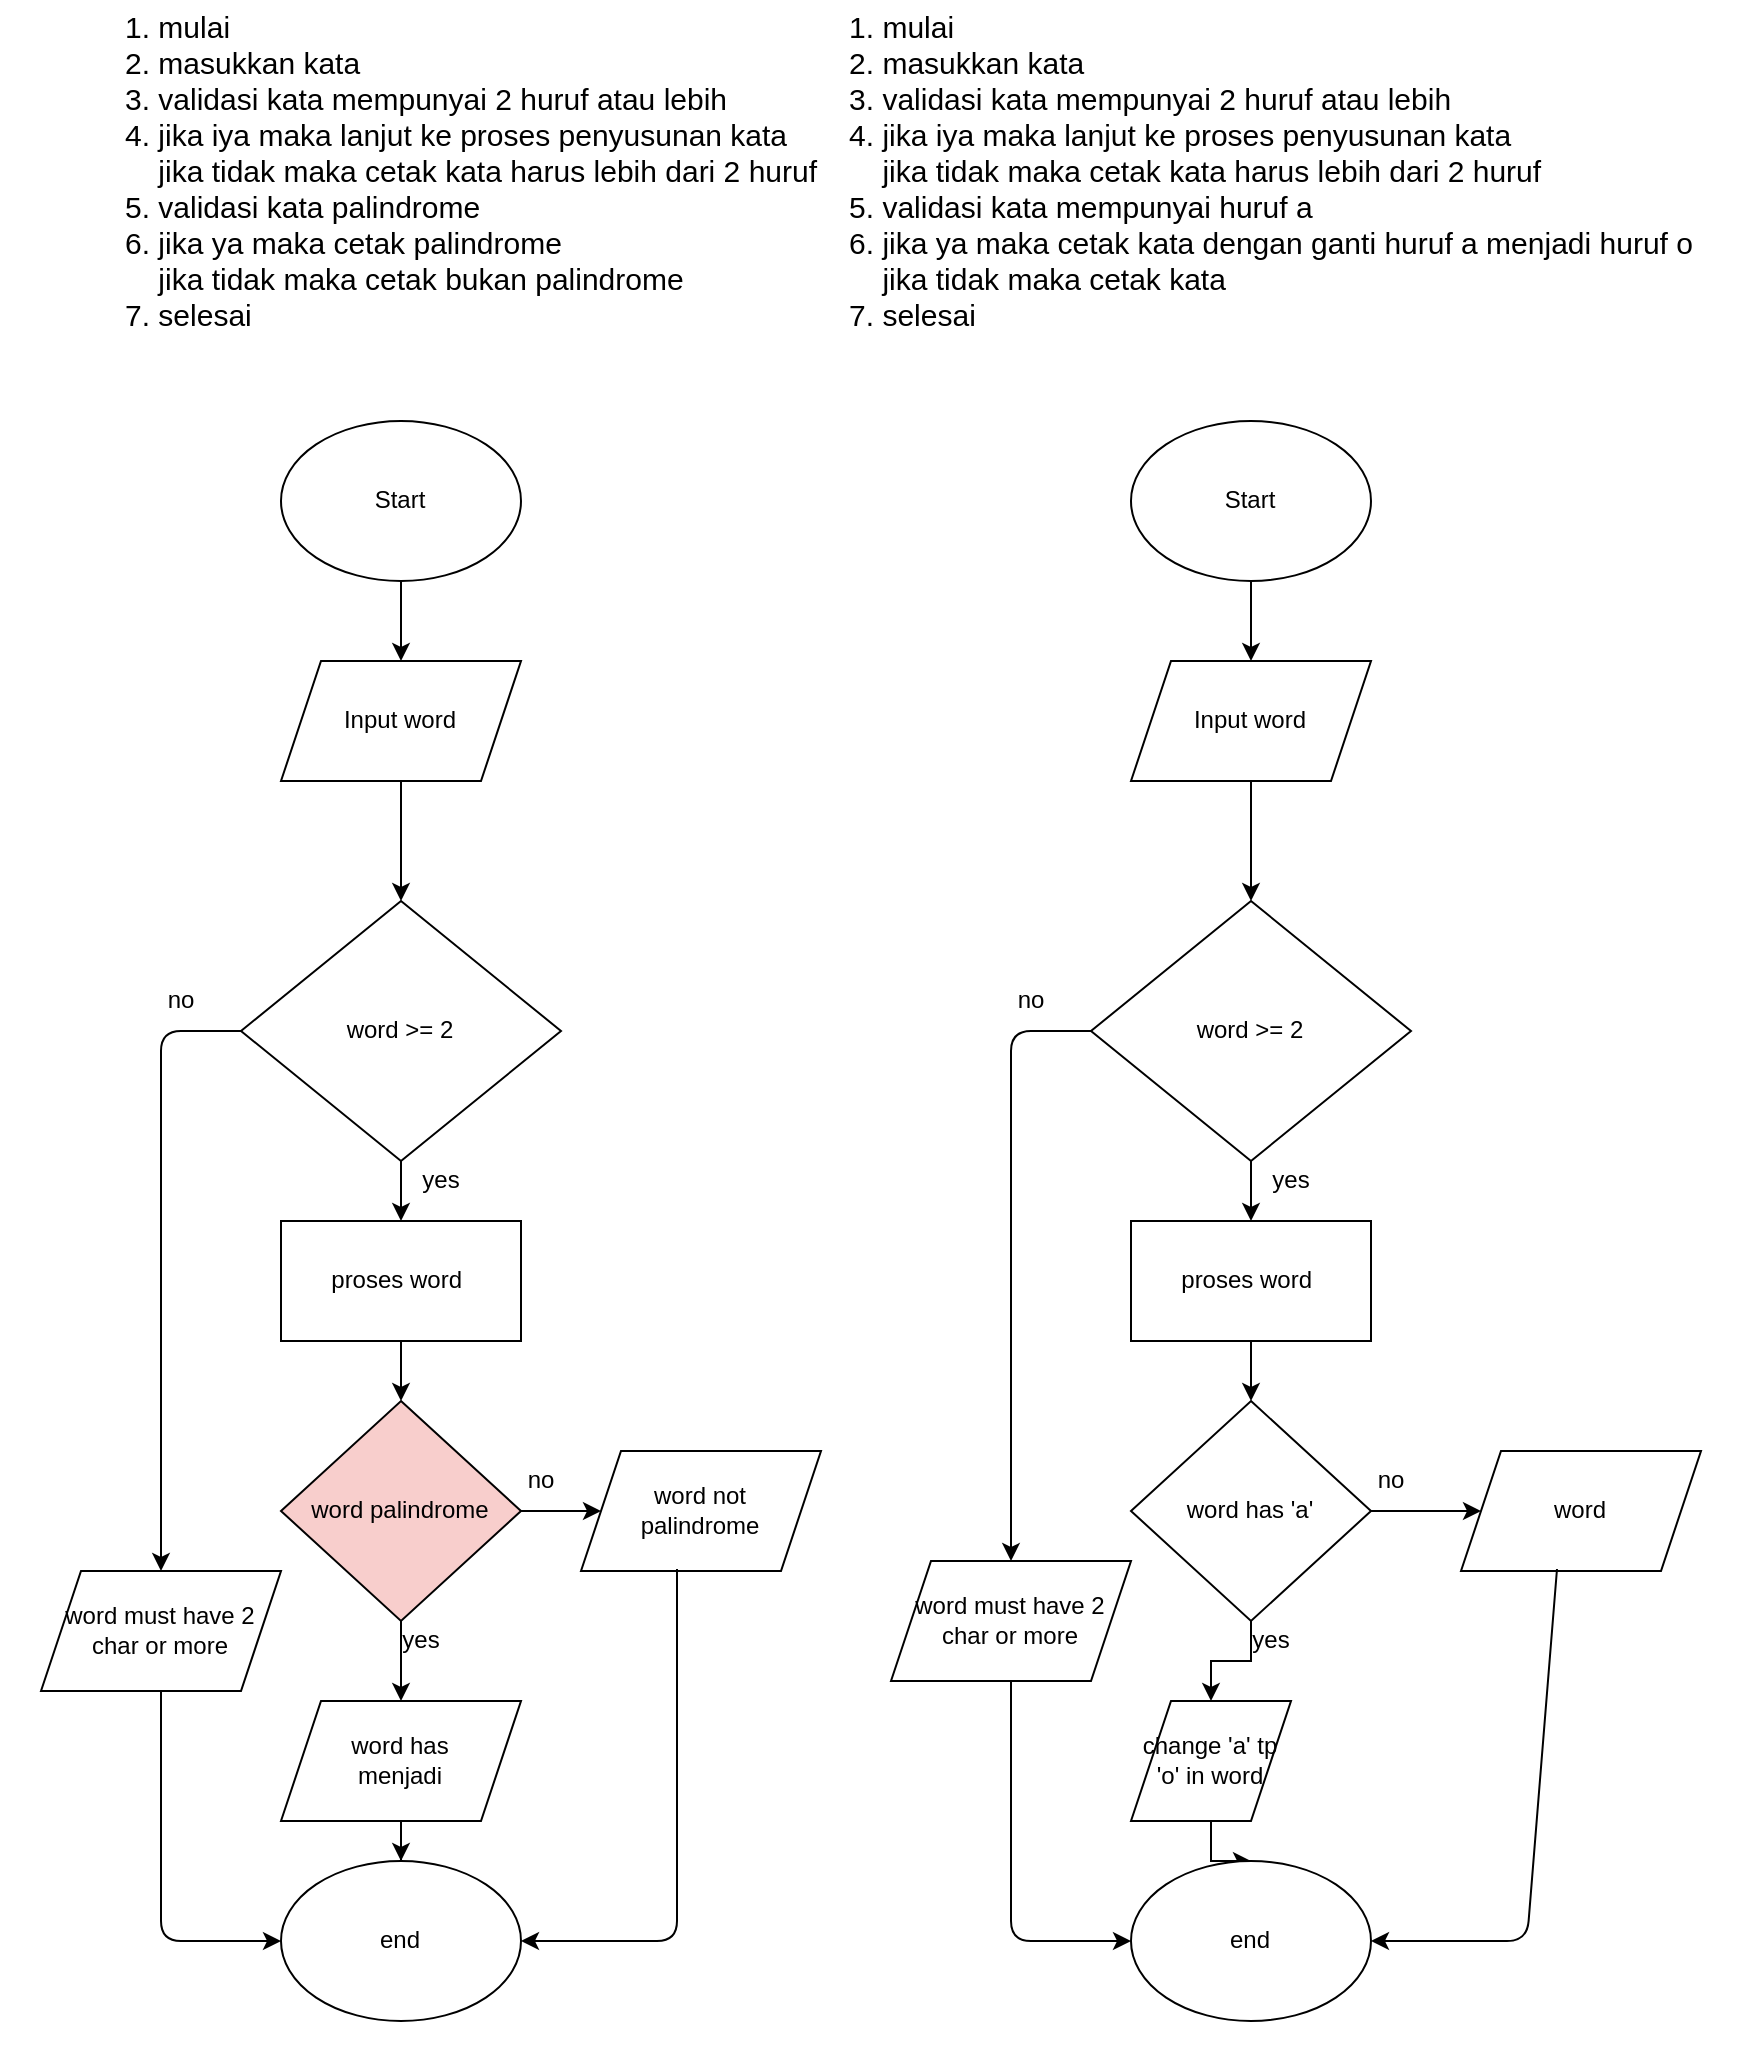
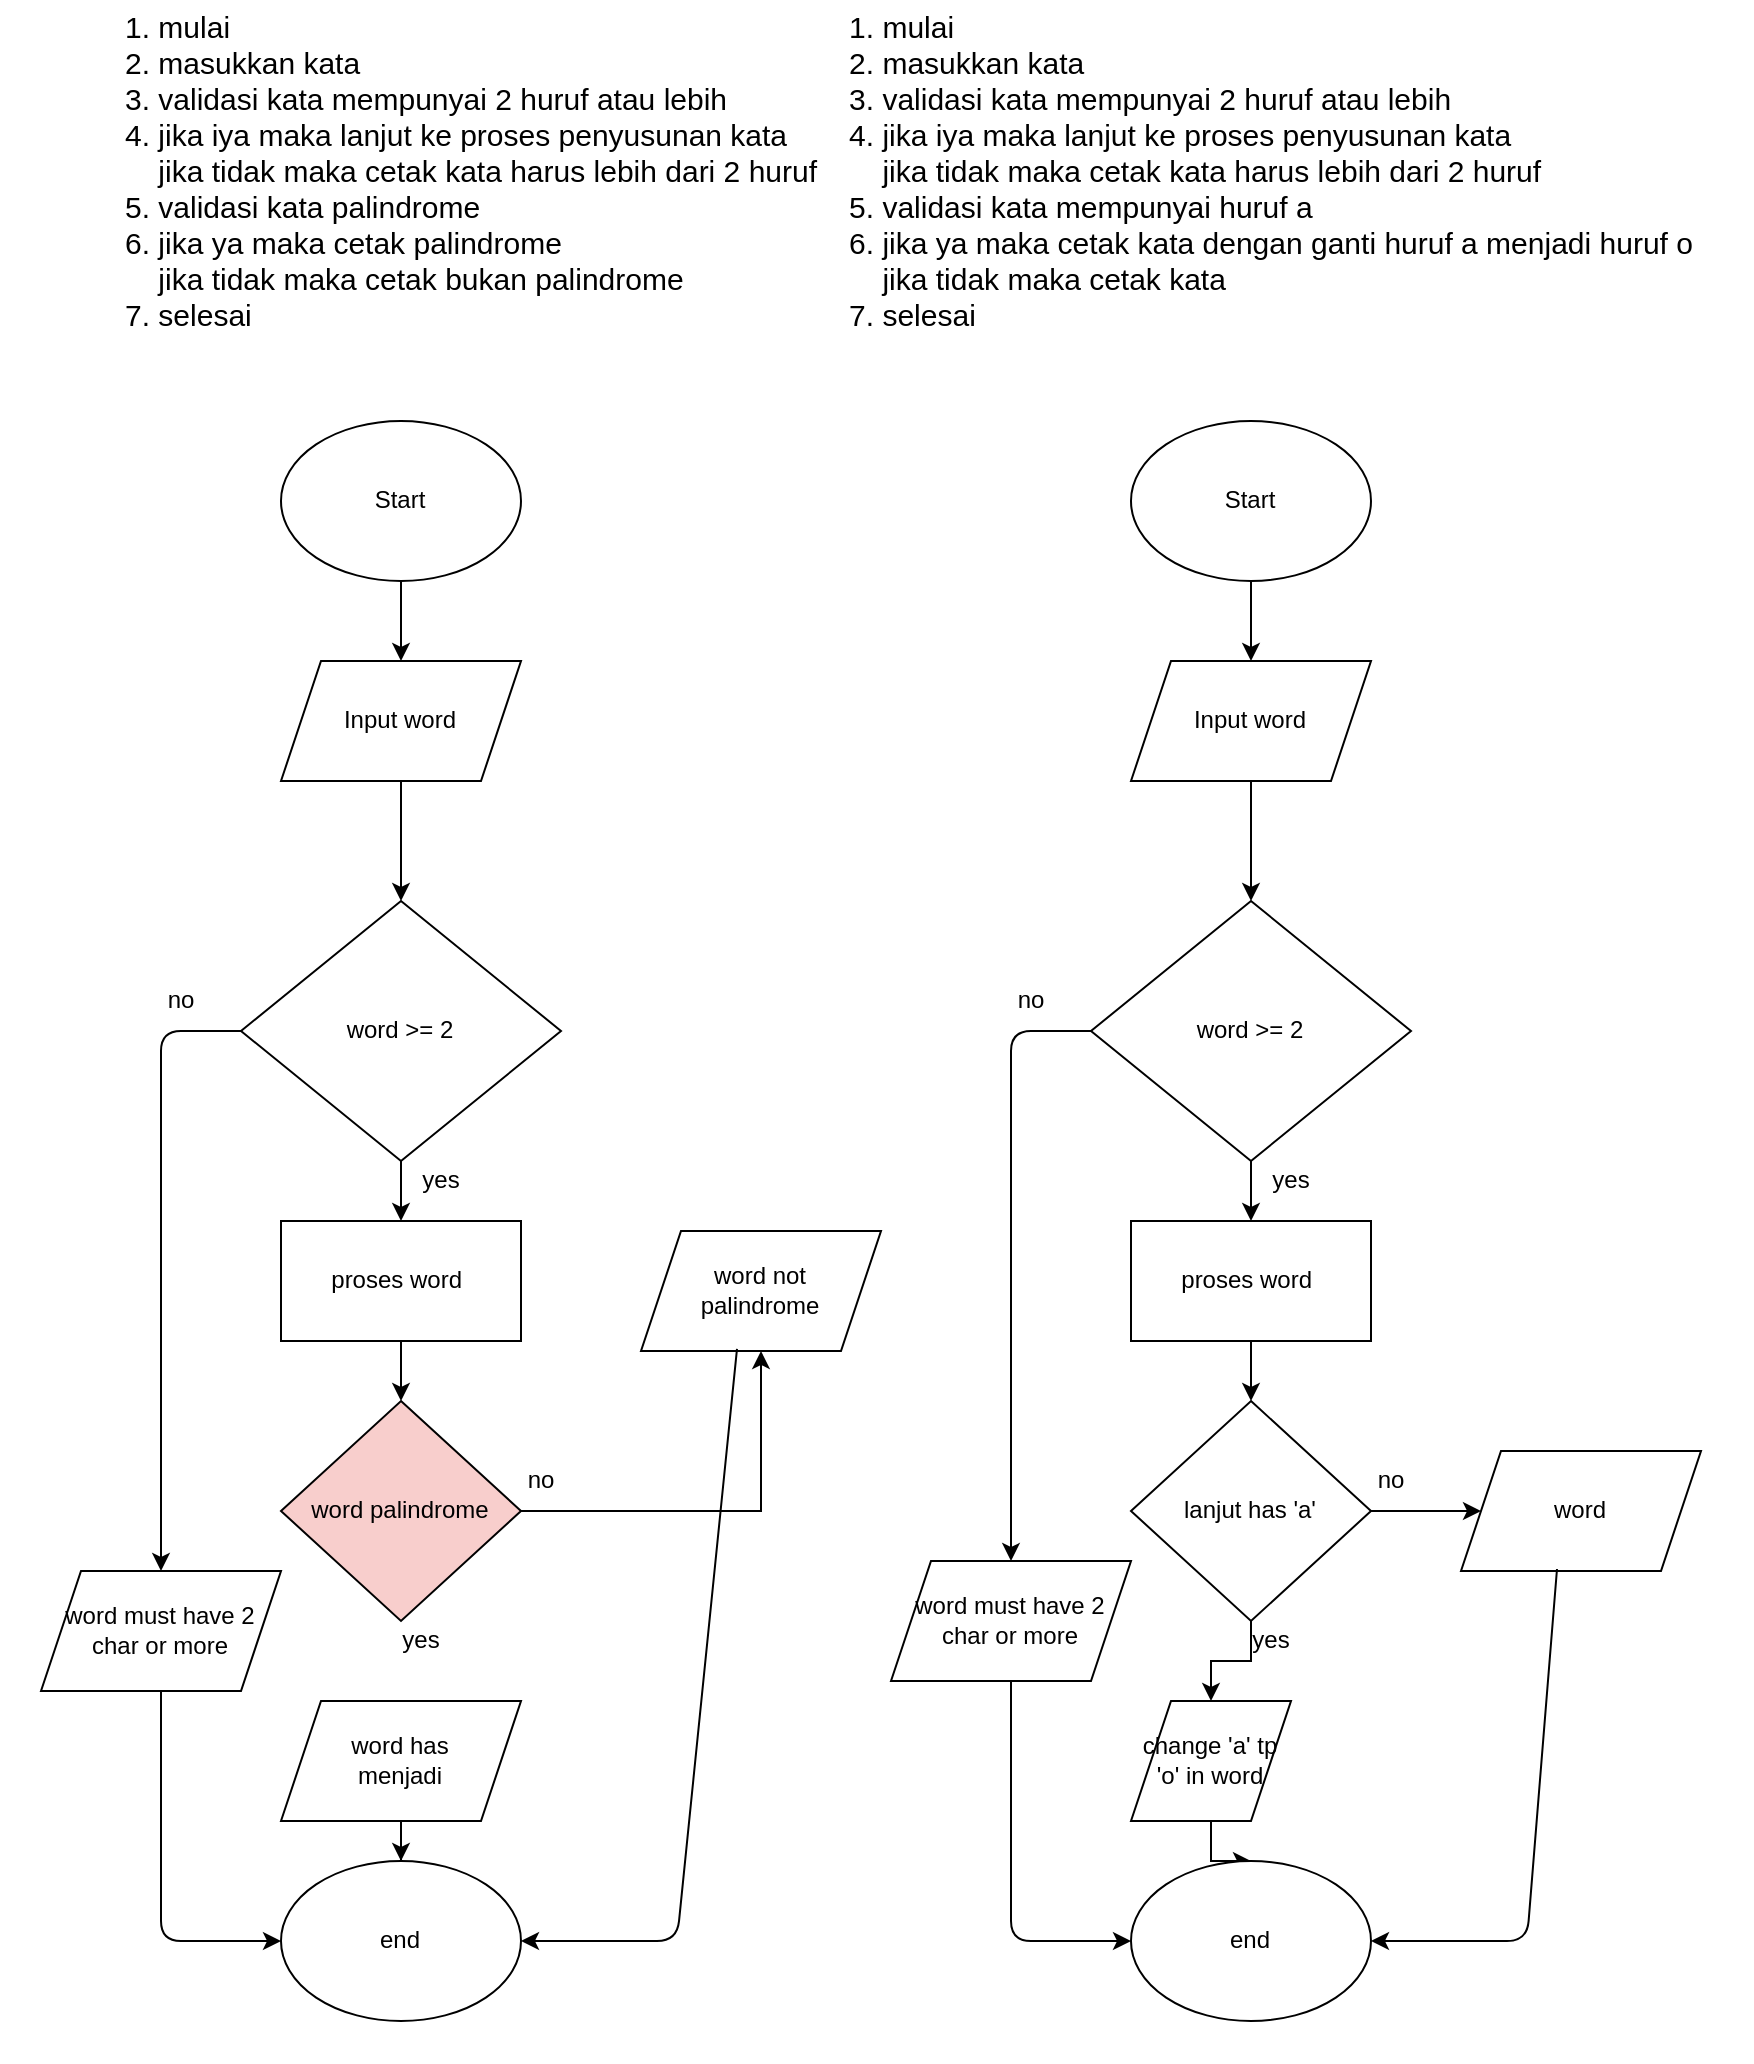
(701, 1511) -> (761, 1291)
(1251, 1511) -> (1251, 1511)
(401, 1654) -> none
